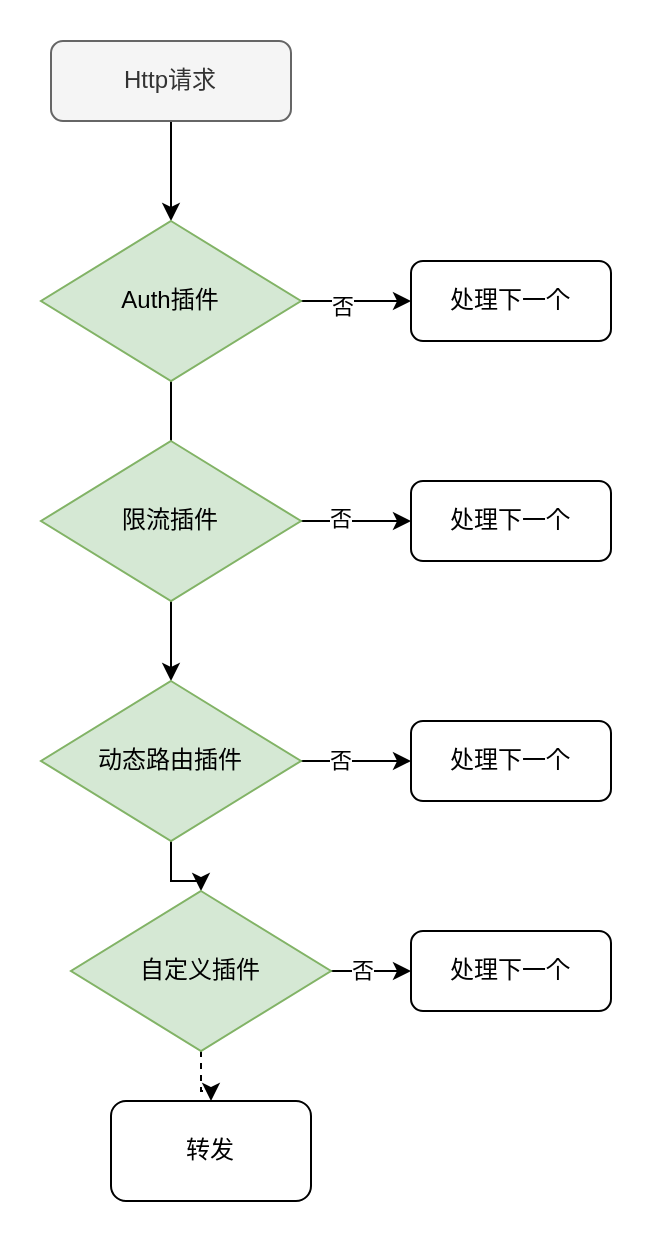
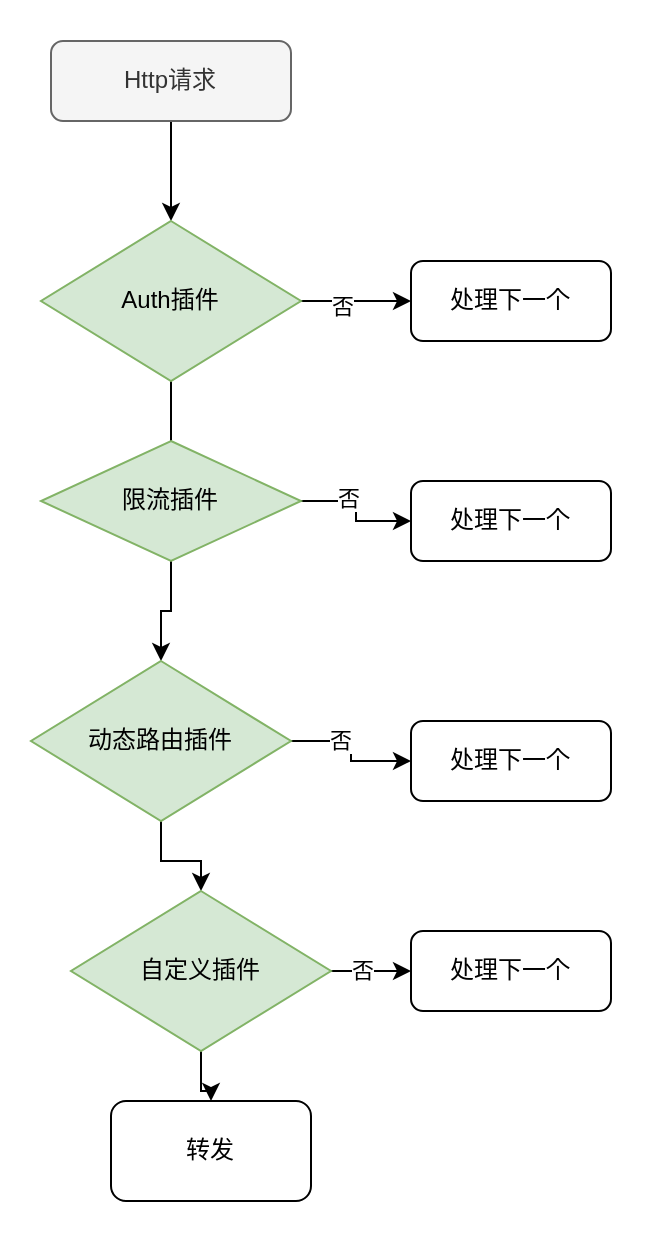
(171, 521) -> (171, 501)
(171, 761) -> (161, 741)
(201, 1076) -> (201, 1076)
